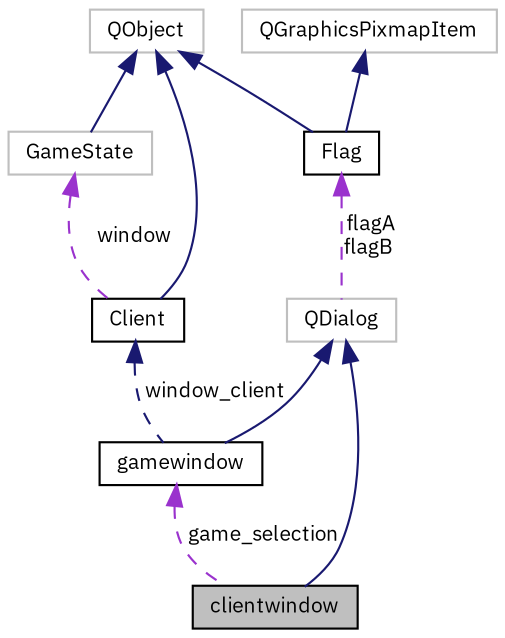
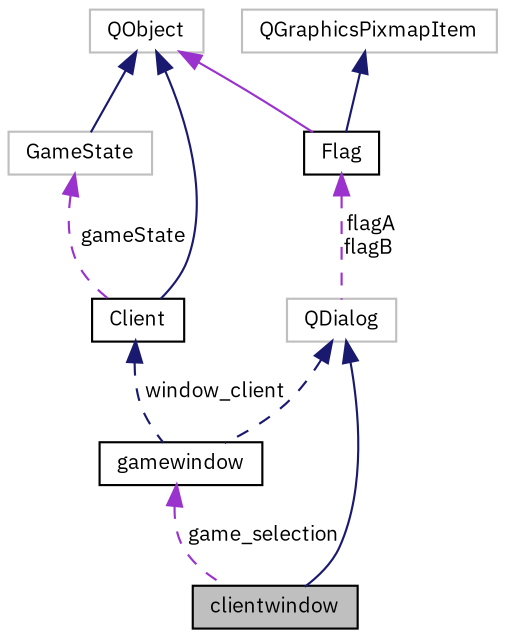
(256, 96) -> (256, 96)
(132, 237) -> (132, 237)
(280, 409) -> (280, 409)
